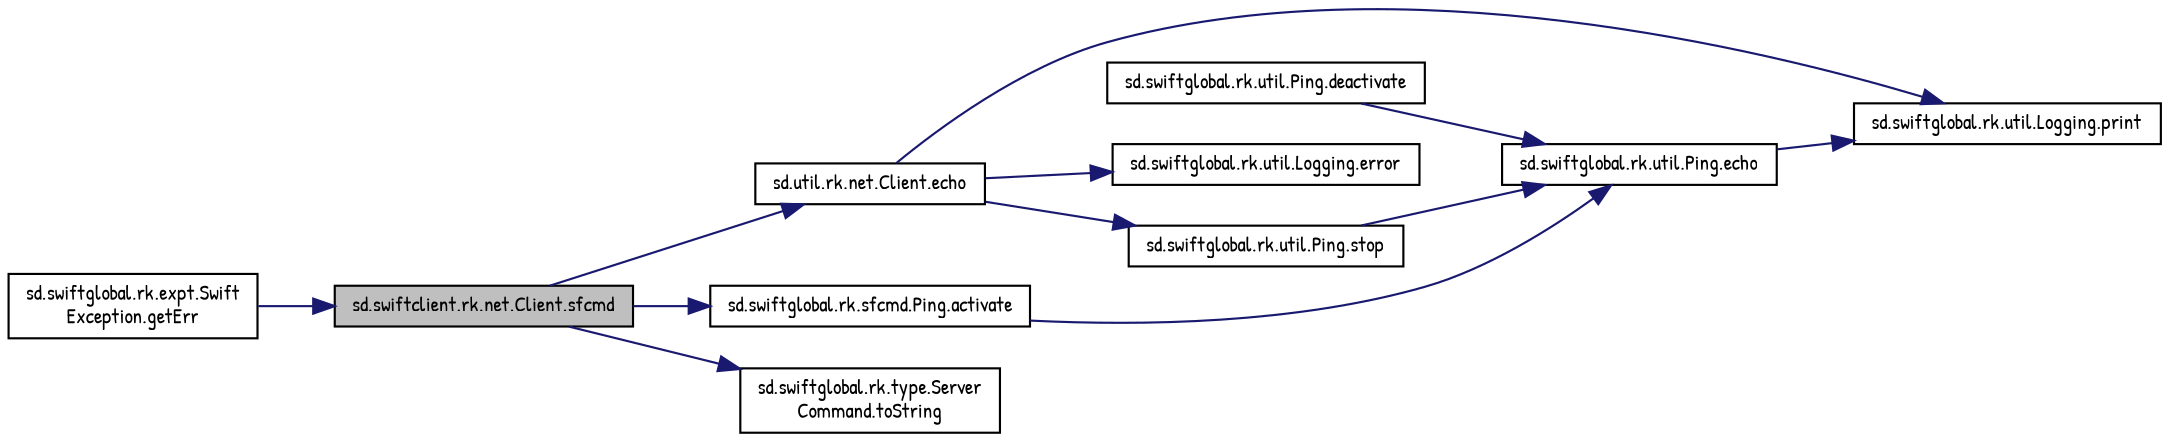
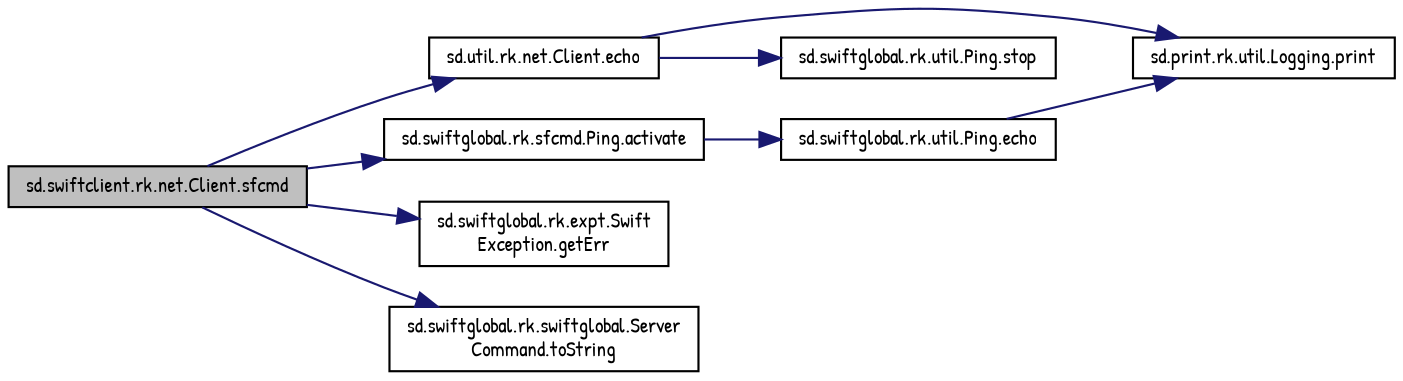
(1266, 83) -> none
(2007, 124) -> (1264, 58)
(1266, 164) -> none
(1443, 208) -> none
(286, 306) -> (352, 210)
(870, 401) -> (544, 339)
